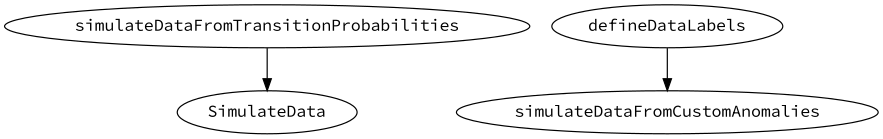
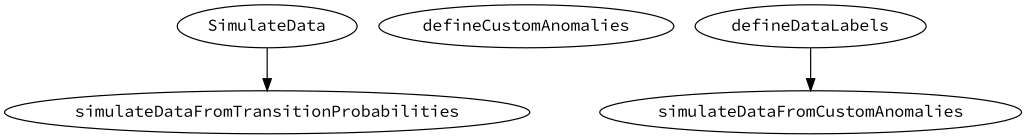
none -> (526, 26)
(267, 63) -> (267, 63)
